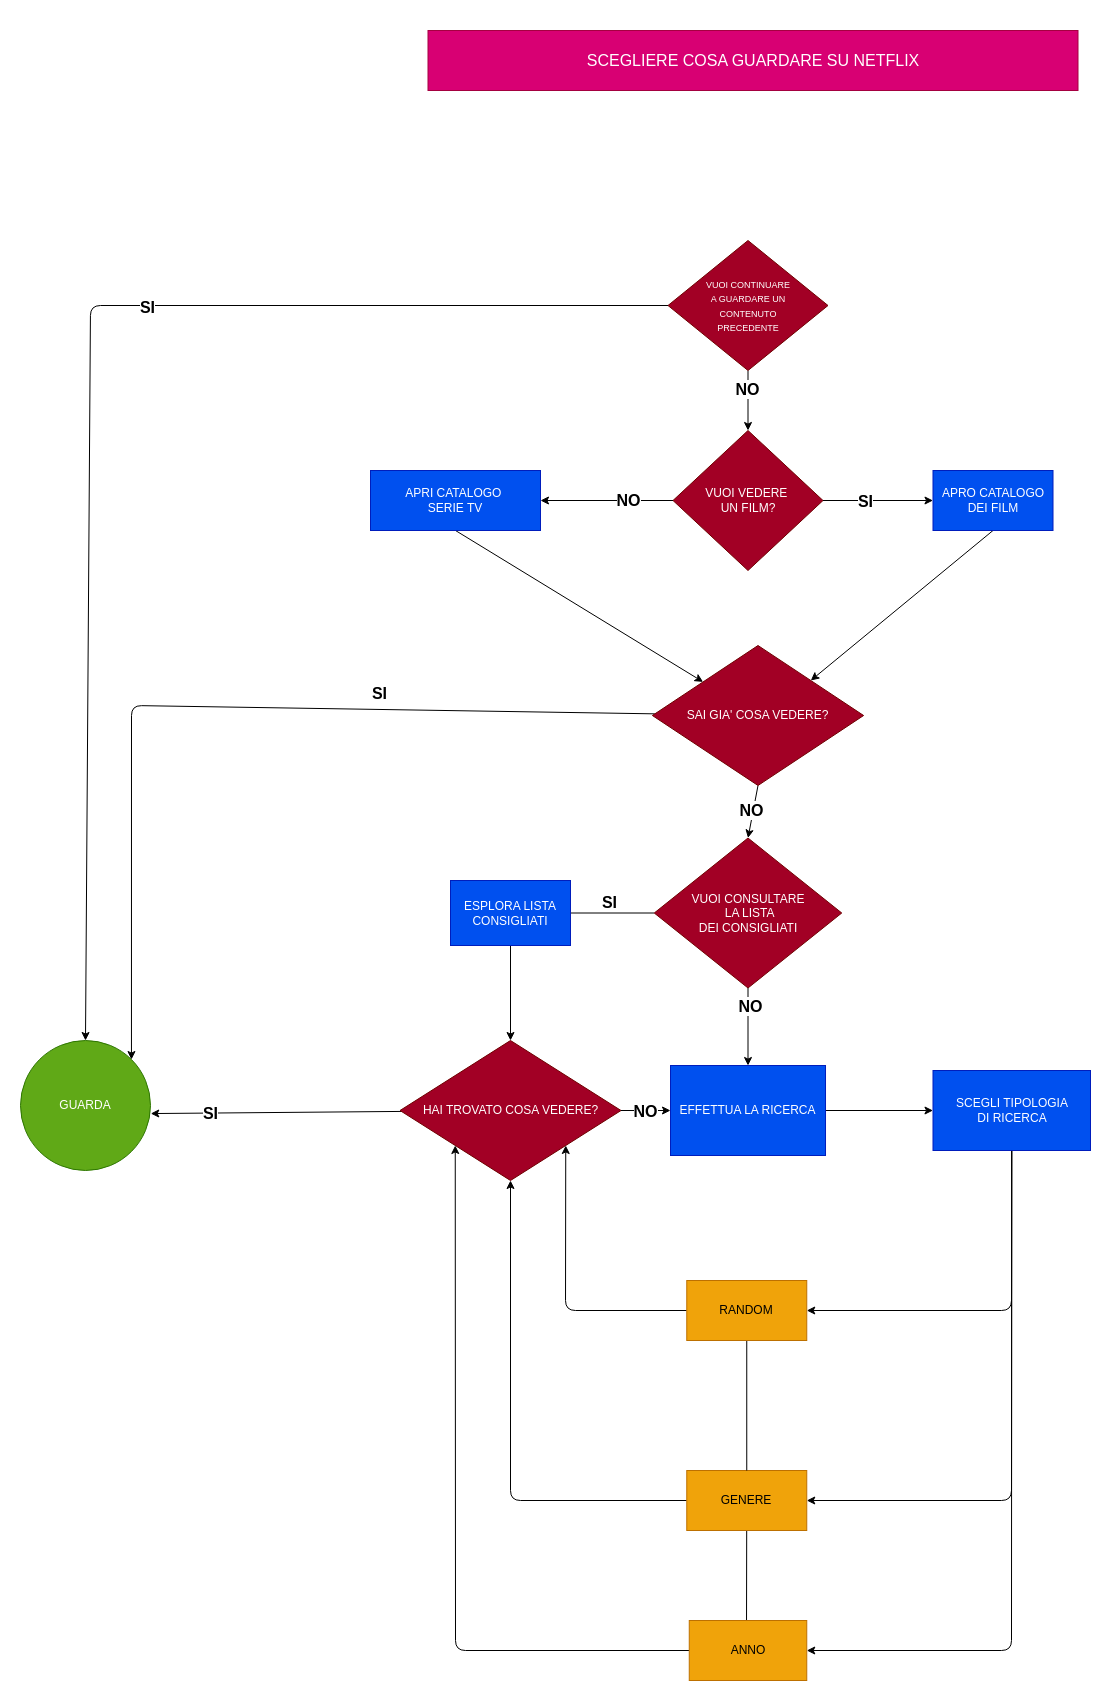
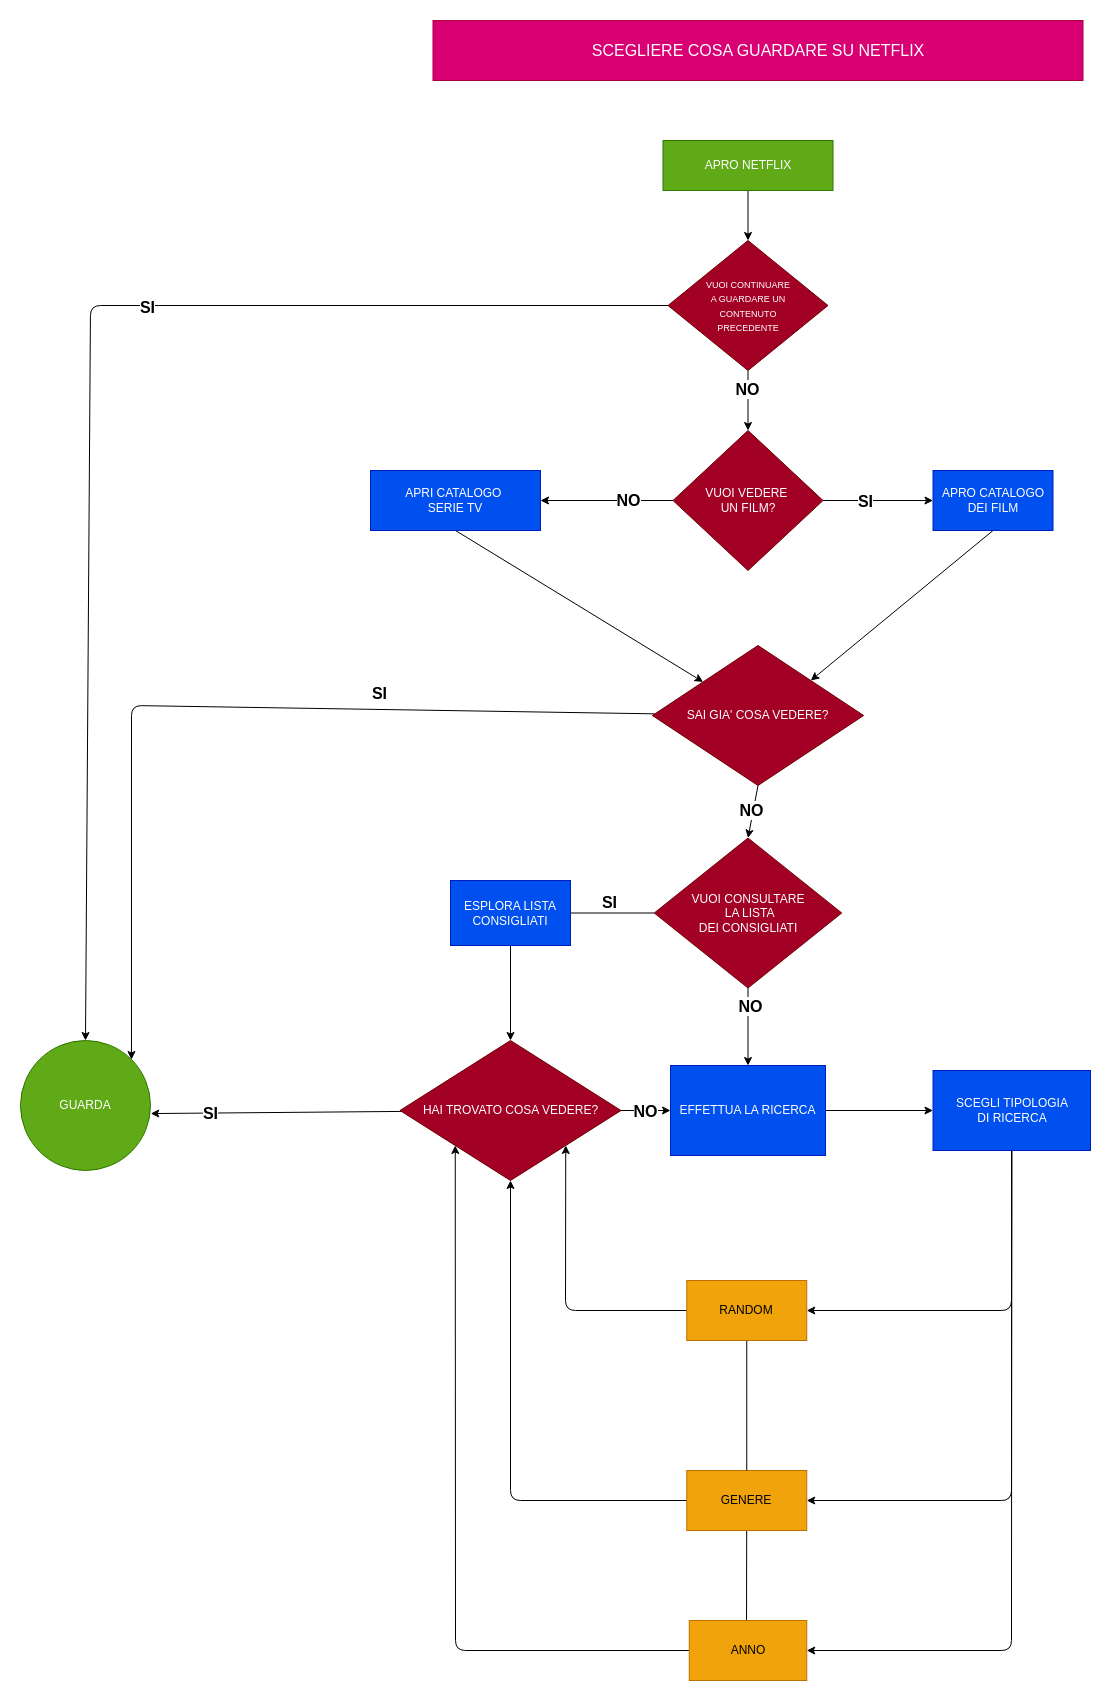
(753, 61) -> (758, 51)
none -> (748, 166)
none -> (748, 212)
